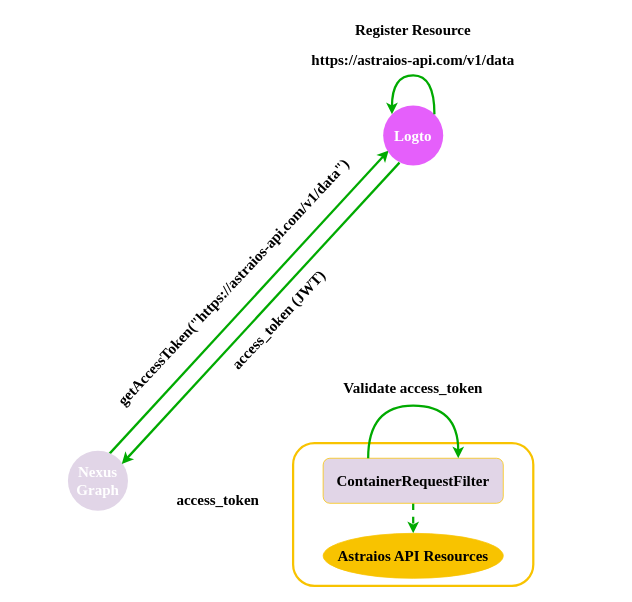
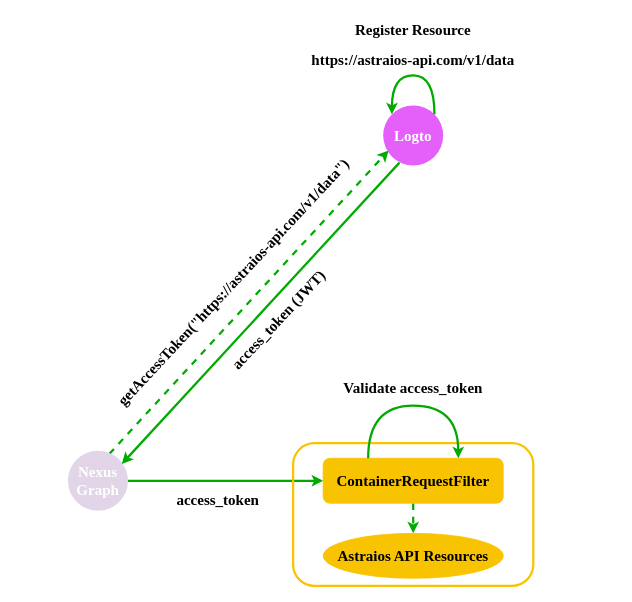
(248, 303) -> (248, 303)
none -> (221, 480)
(413, 480) -> (413, 480)
